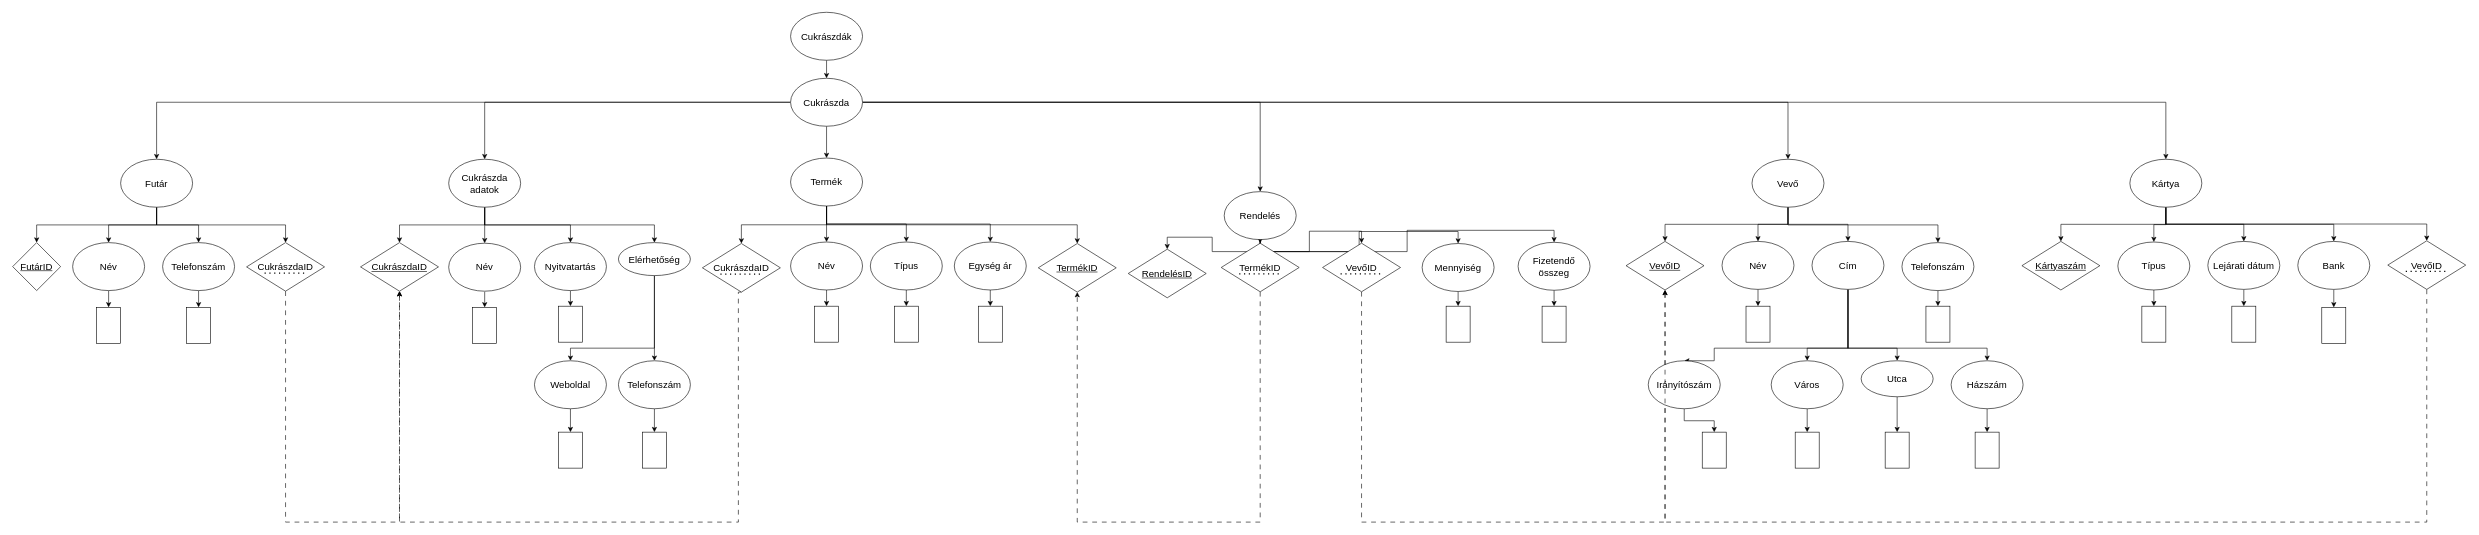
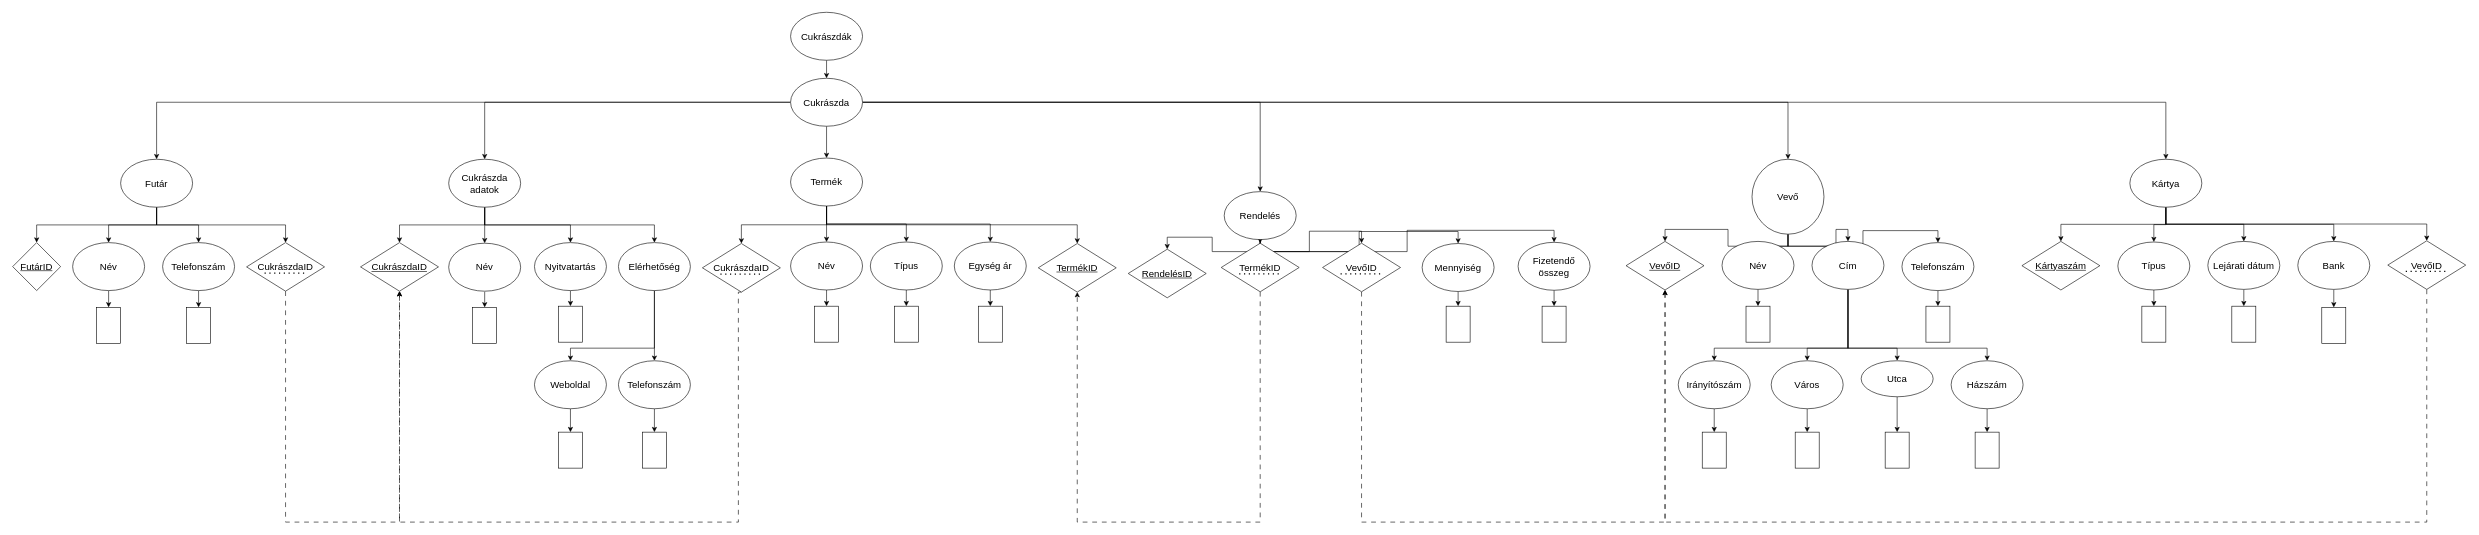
(1788, 183) -> (1788, 197)
(654, 259) -> (654, 267)
(1685, 385) -> (1715, 385)
